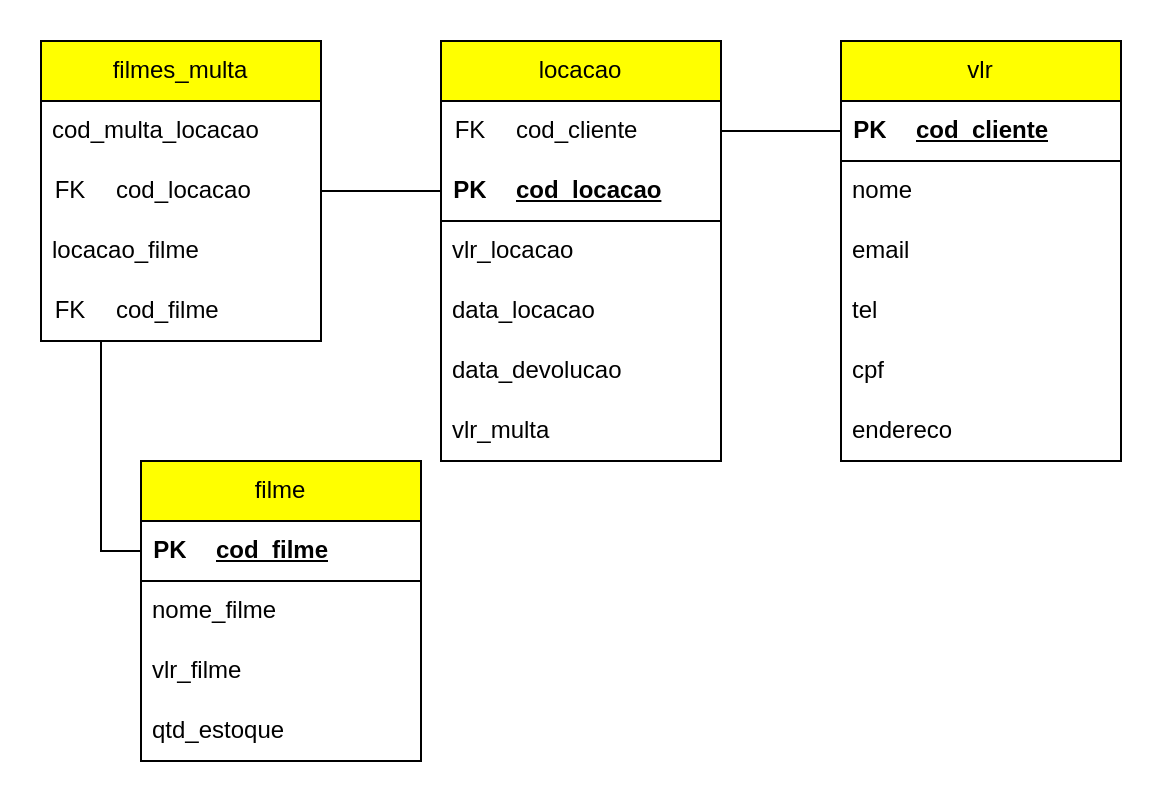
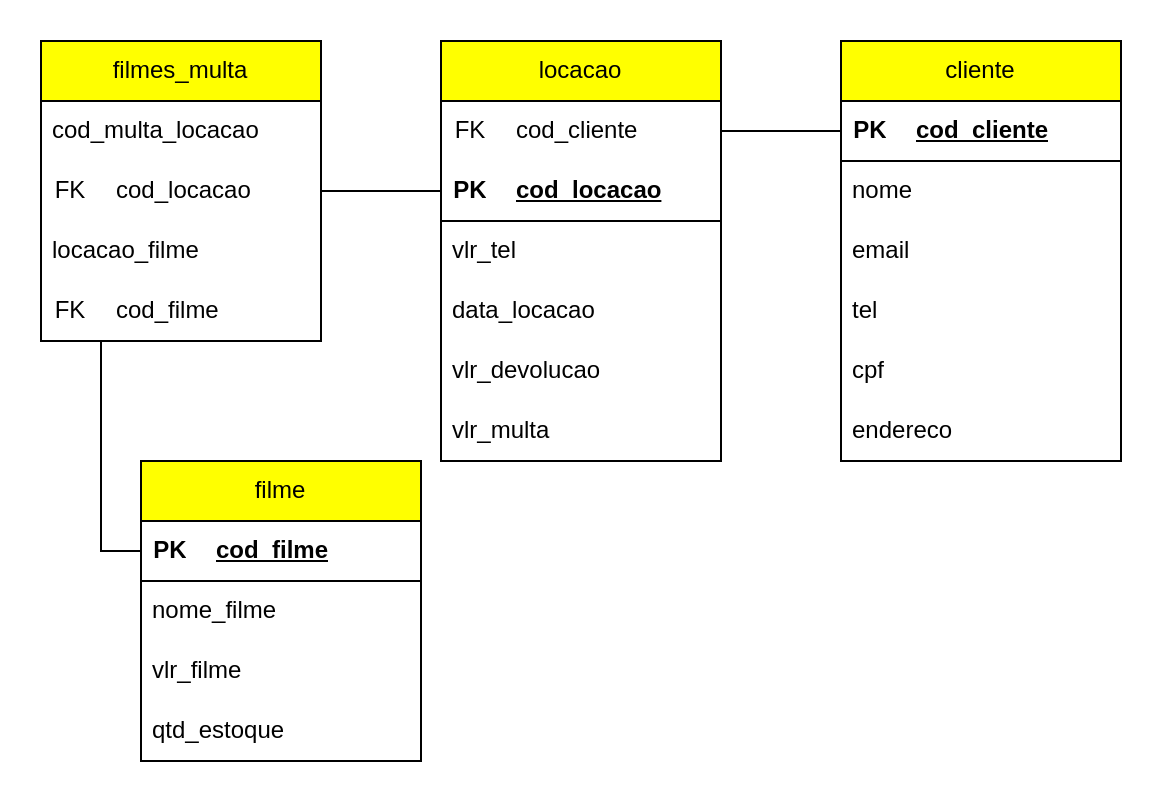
(981, 71) -> (981, 71)
(521, 251) -> (494, 251)
(544, 371) -> (534, 371)
